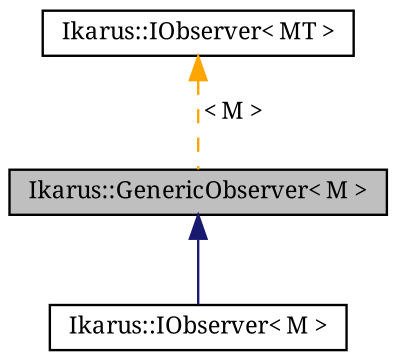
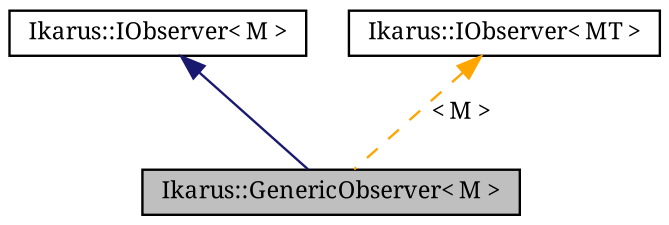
(198, 272) -> (254, 121)
